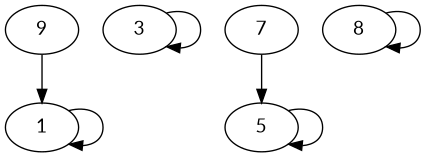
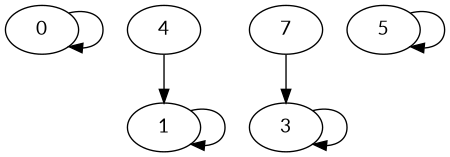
(42, 30) -> (164, 30)
none -> (42, 30)
(359, 30) -> none
(262, 72) -> (286, 72)
